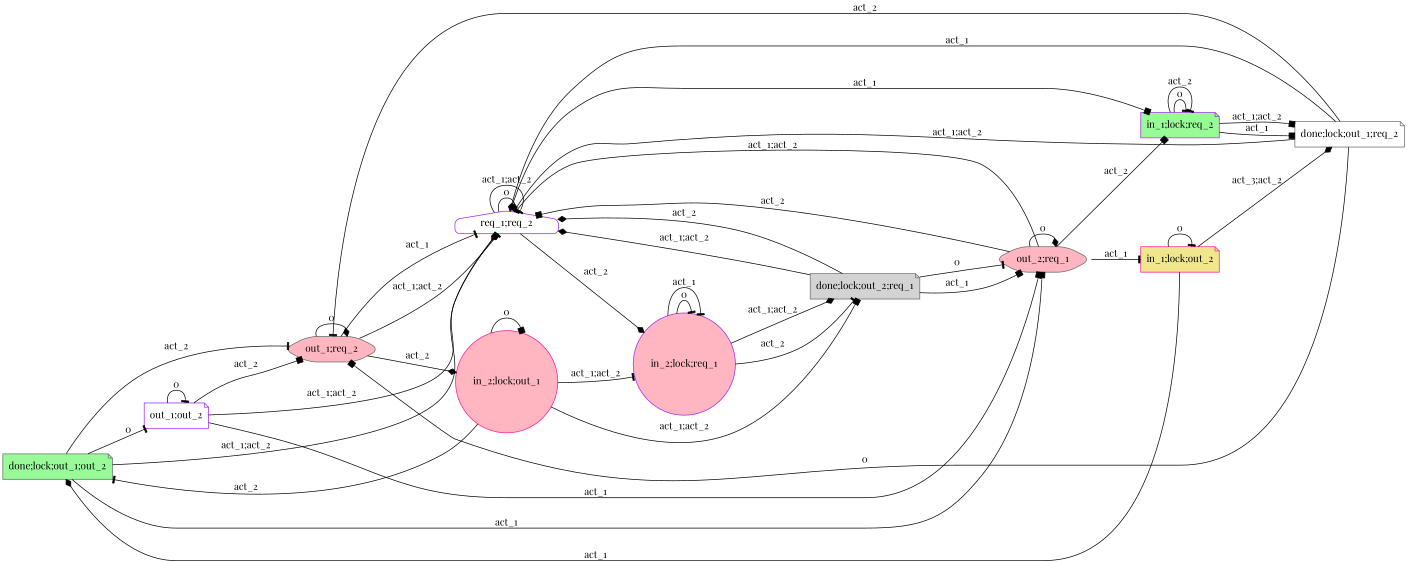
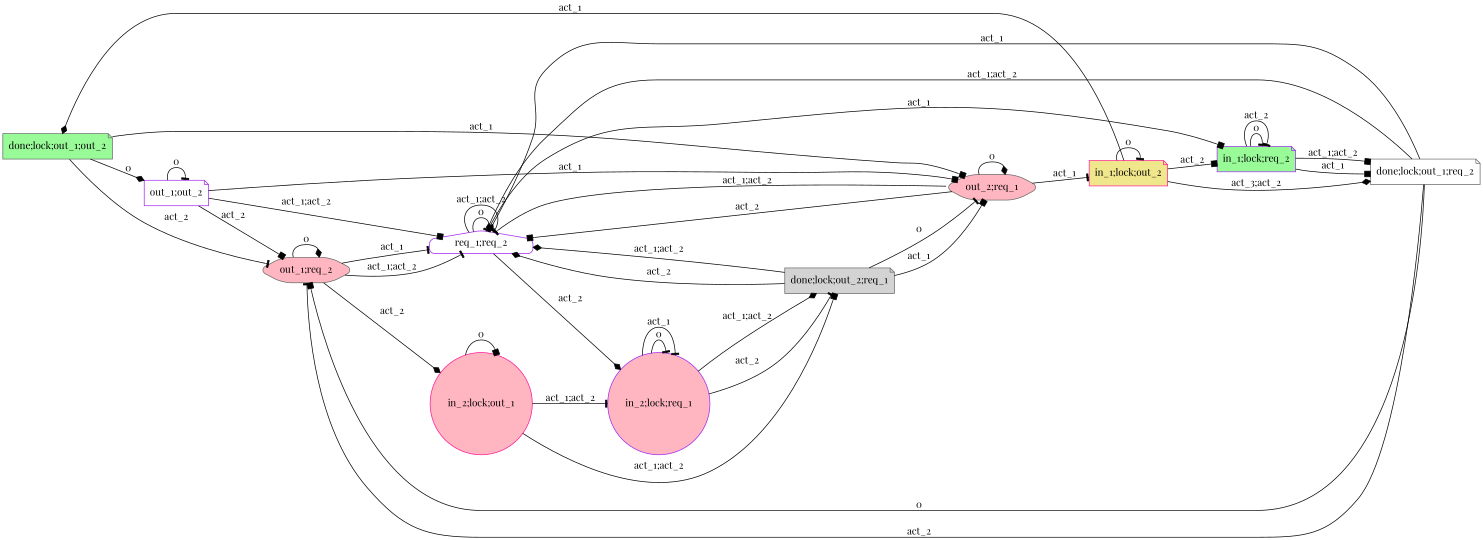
(1109, 195) -> (1189, 167)
(366, 433) -> none
(115, 442) -> (113, 168)
(305, 492) -> none
